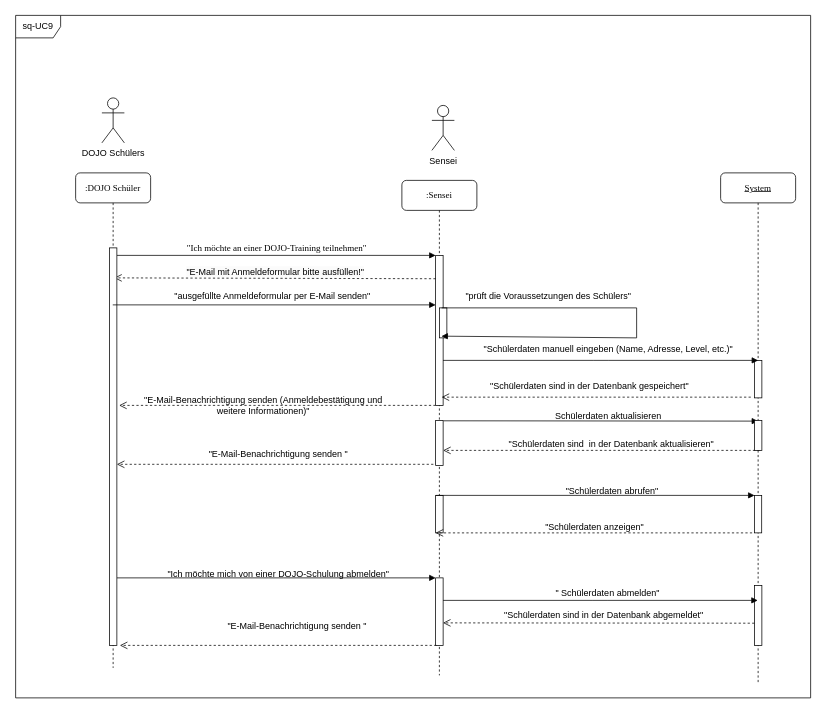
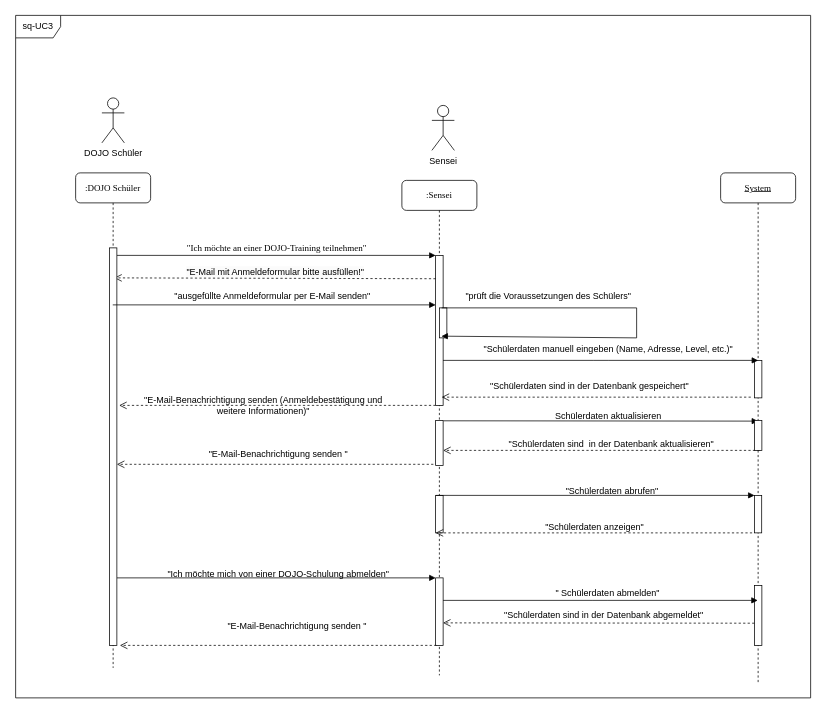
(38, 27) -> (38, 27)
(113, 154) -> (113, 154)
